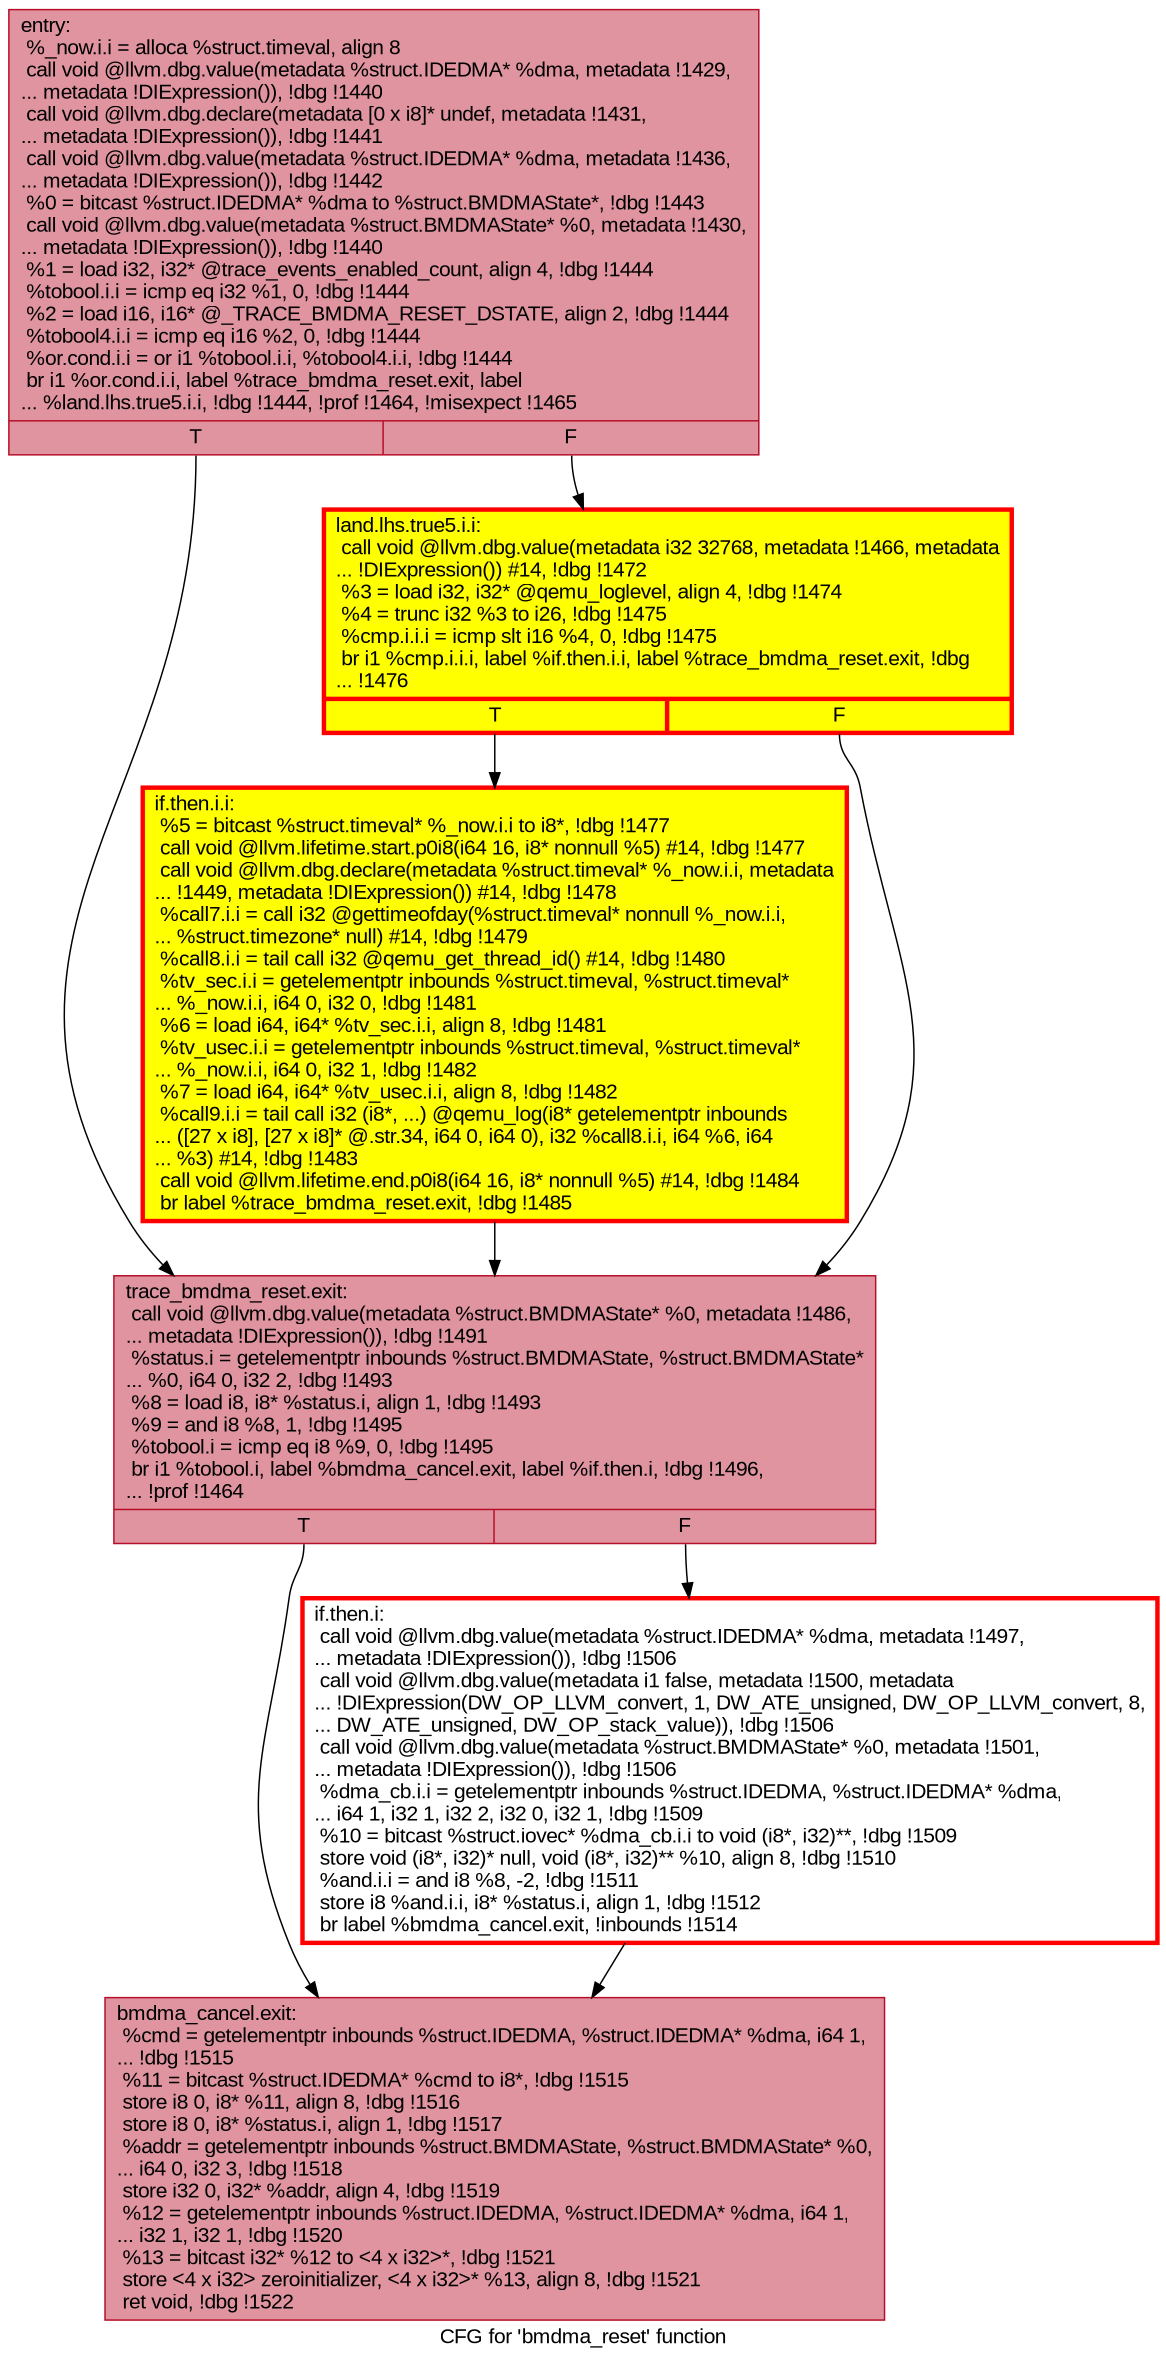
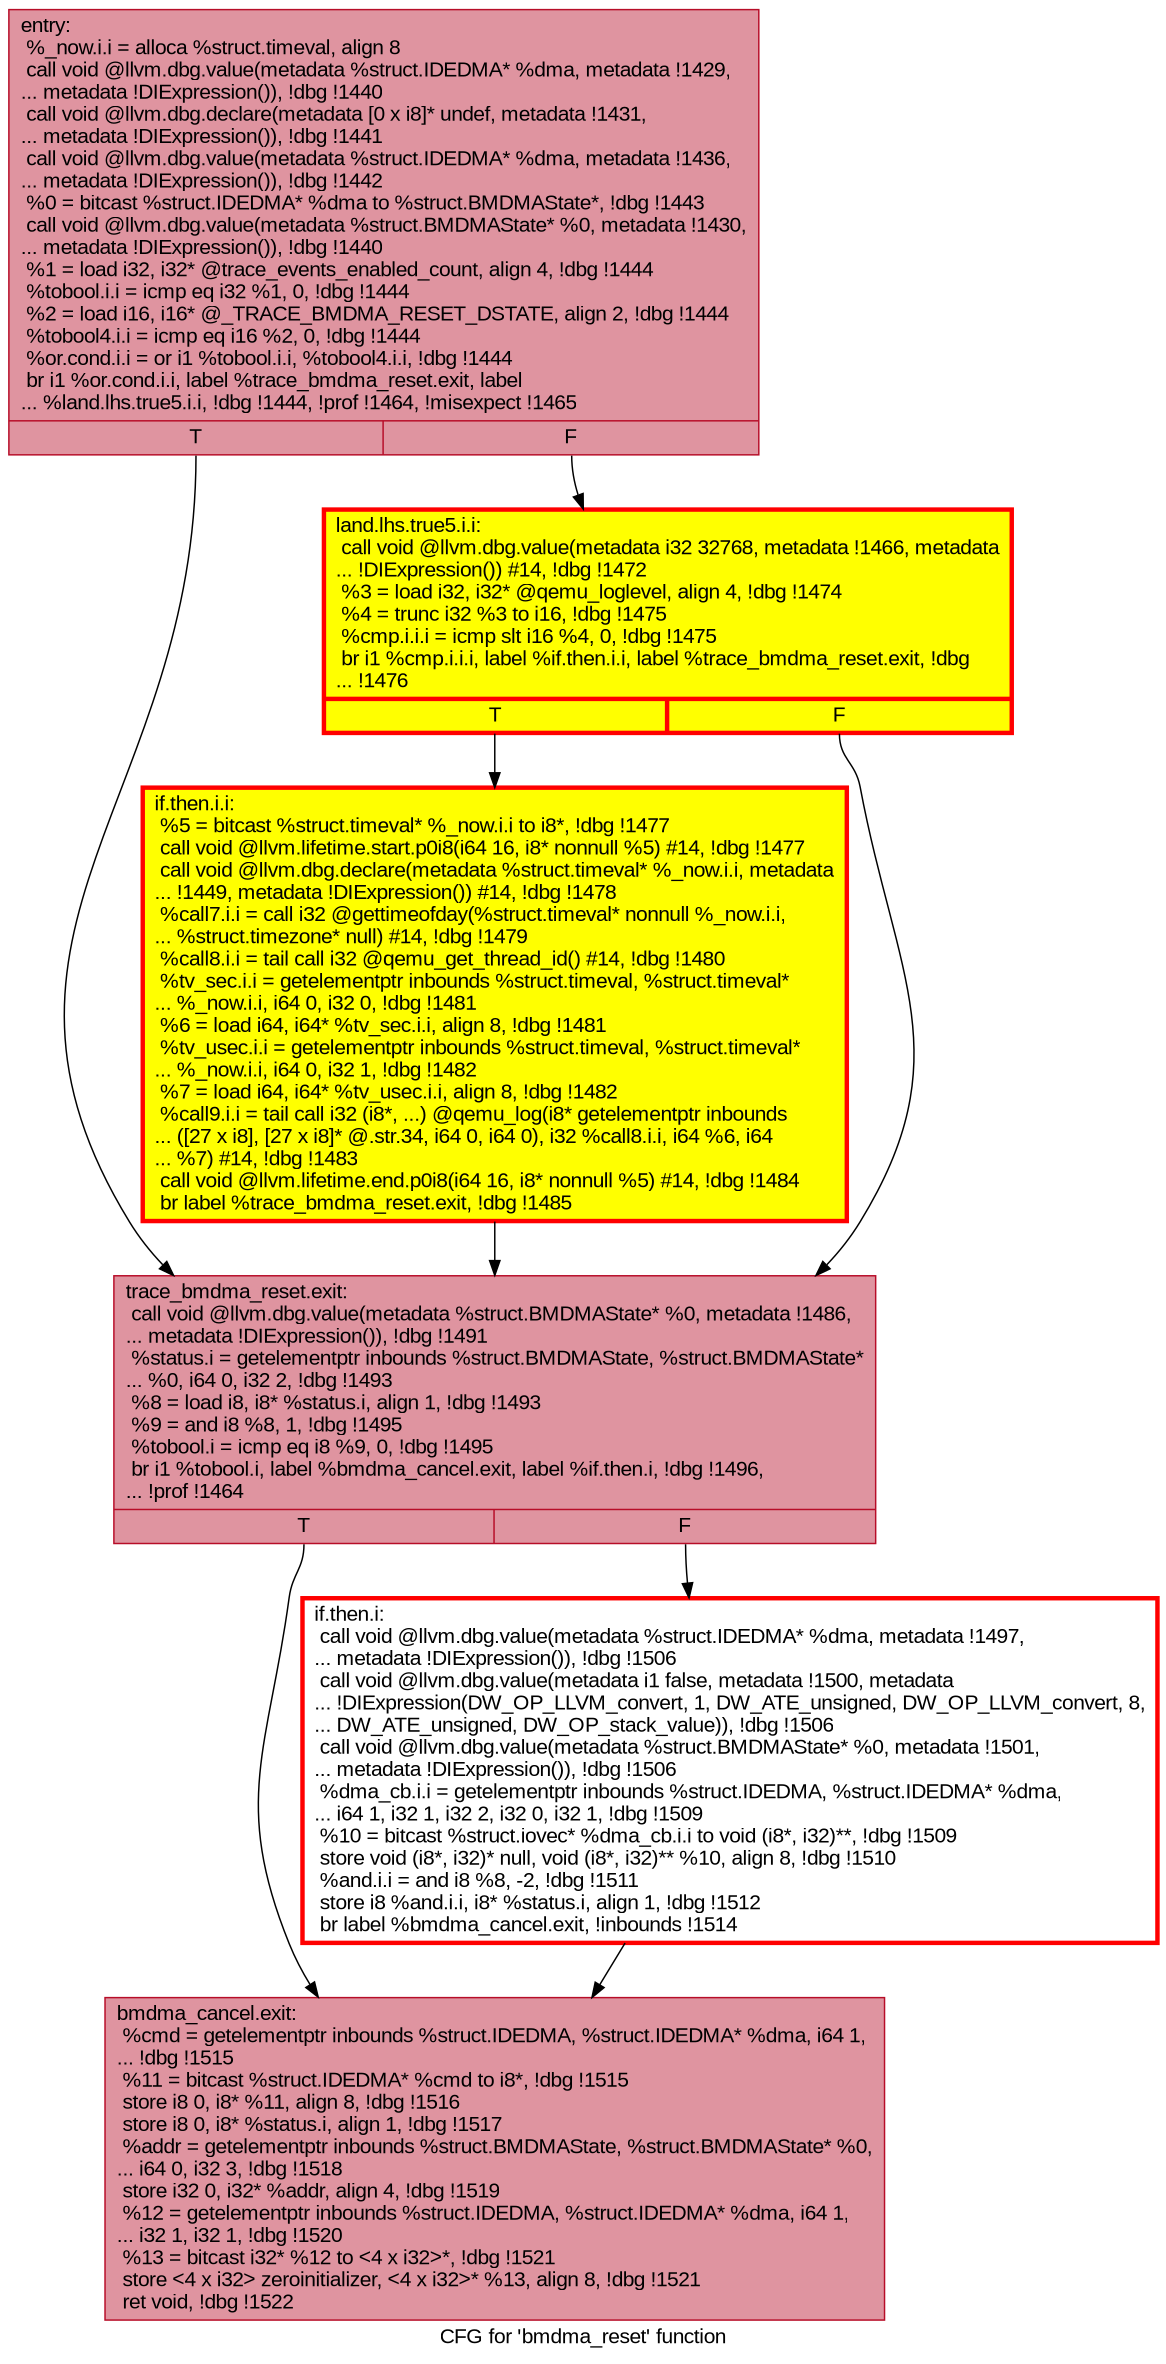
(501, 615) -> (501, 615)
(257, 1159) -> (257, 1159)
